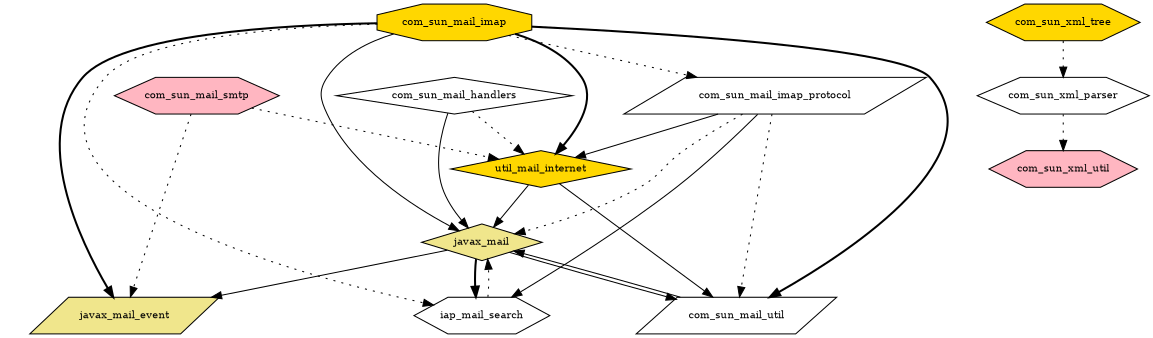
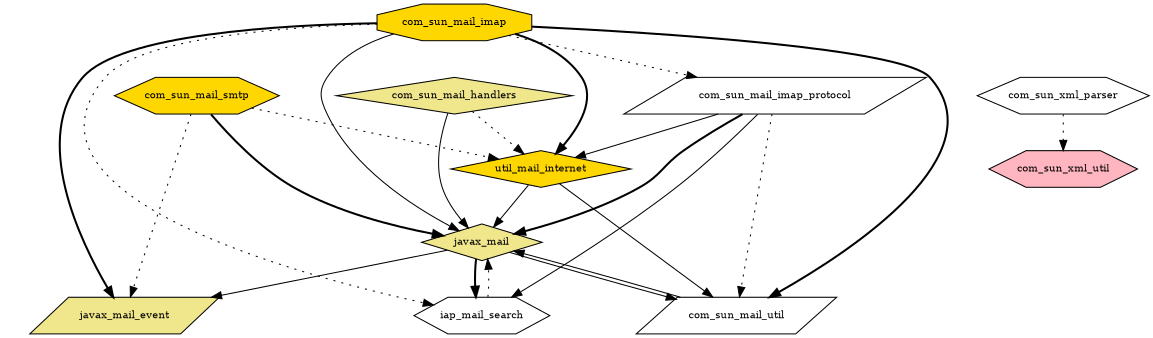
(1063, 22) -> none
(197, 96) -> (197, 96)
(454, 96) -> (454, 96)
(641, 186) -> (641, 186)
none -> (310, 196)
